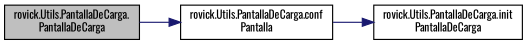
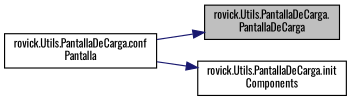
(154, 22) -> (175, 37)
(448, 22) -> (272, 78)
